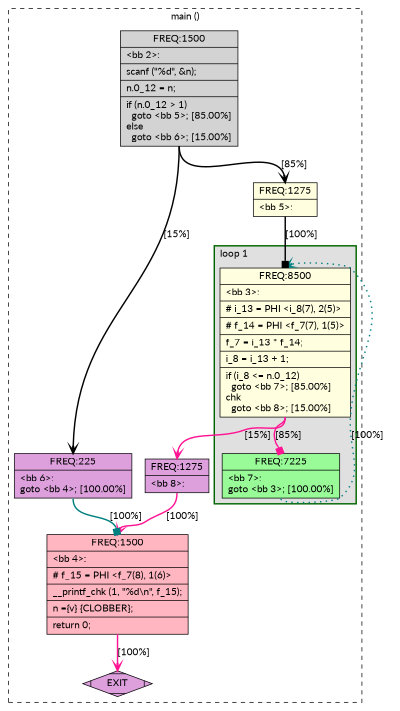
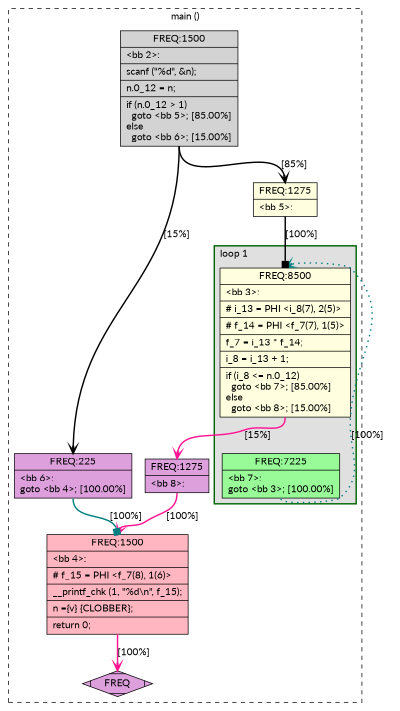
(234, 397) -> (235, 397)
(274, 433) -> none
(118, 684) -> (118, 684)
